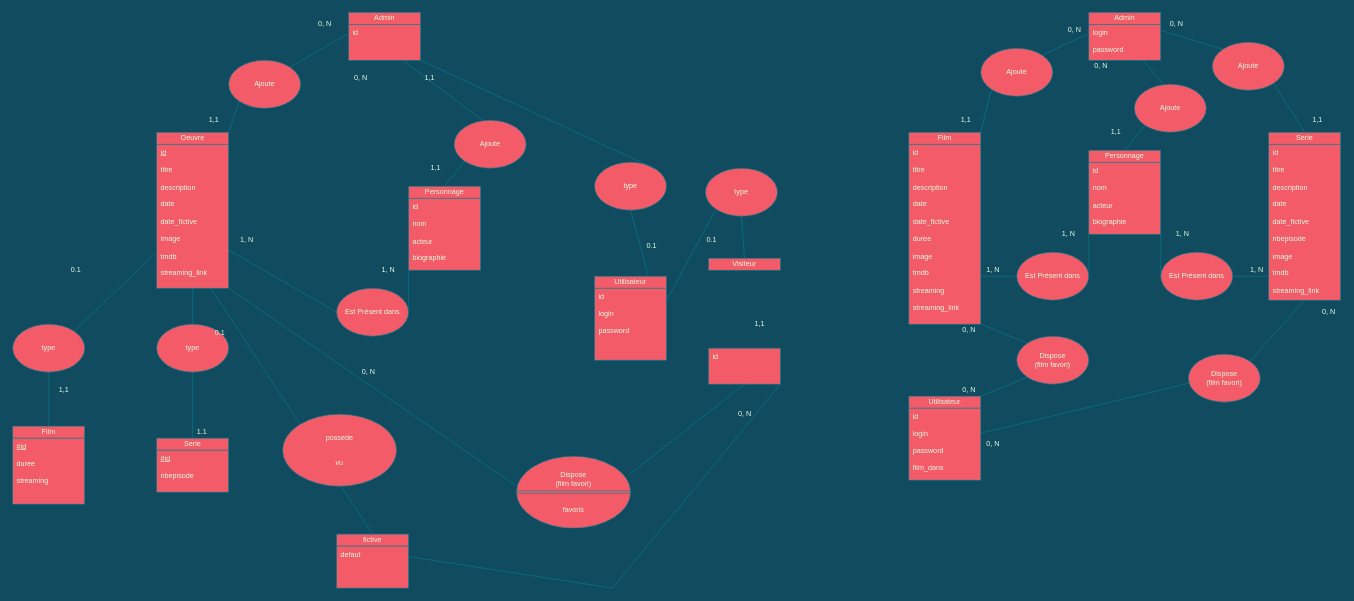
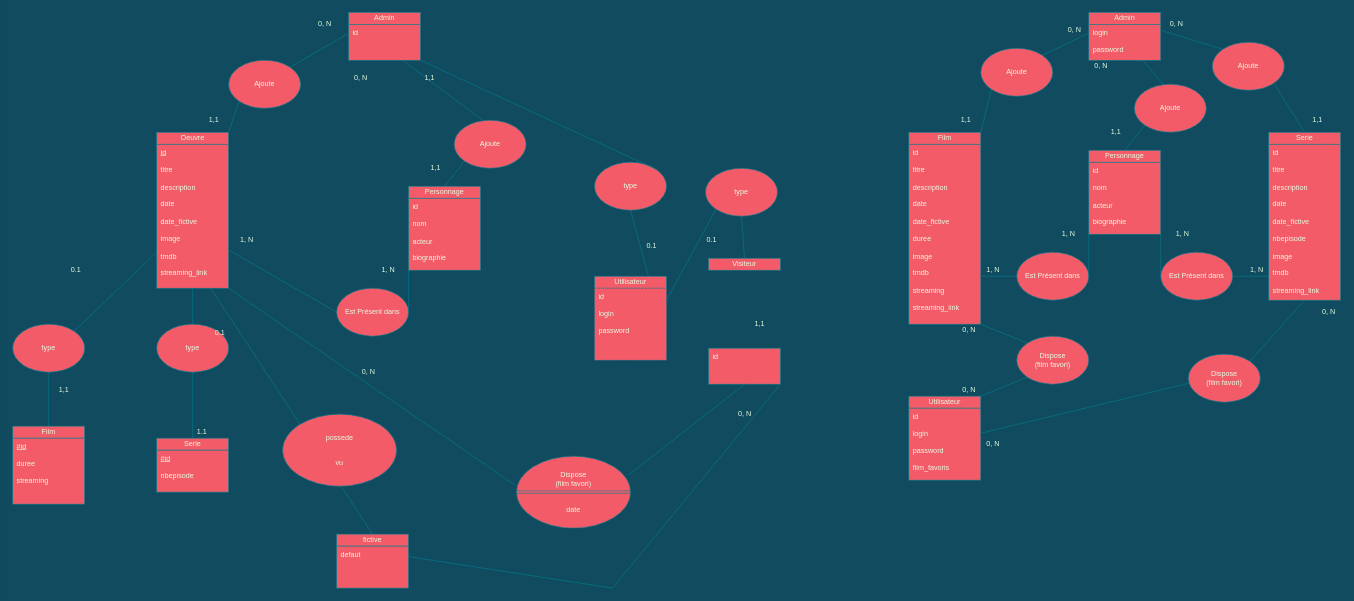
(630, 324) -> (630, 324)
(929, 430) -> (934, 430)
(573, 492) -> (573, 492)
